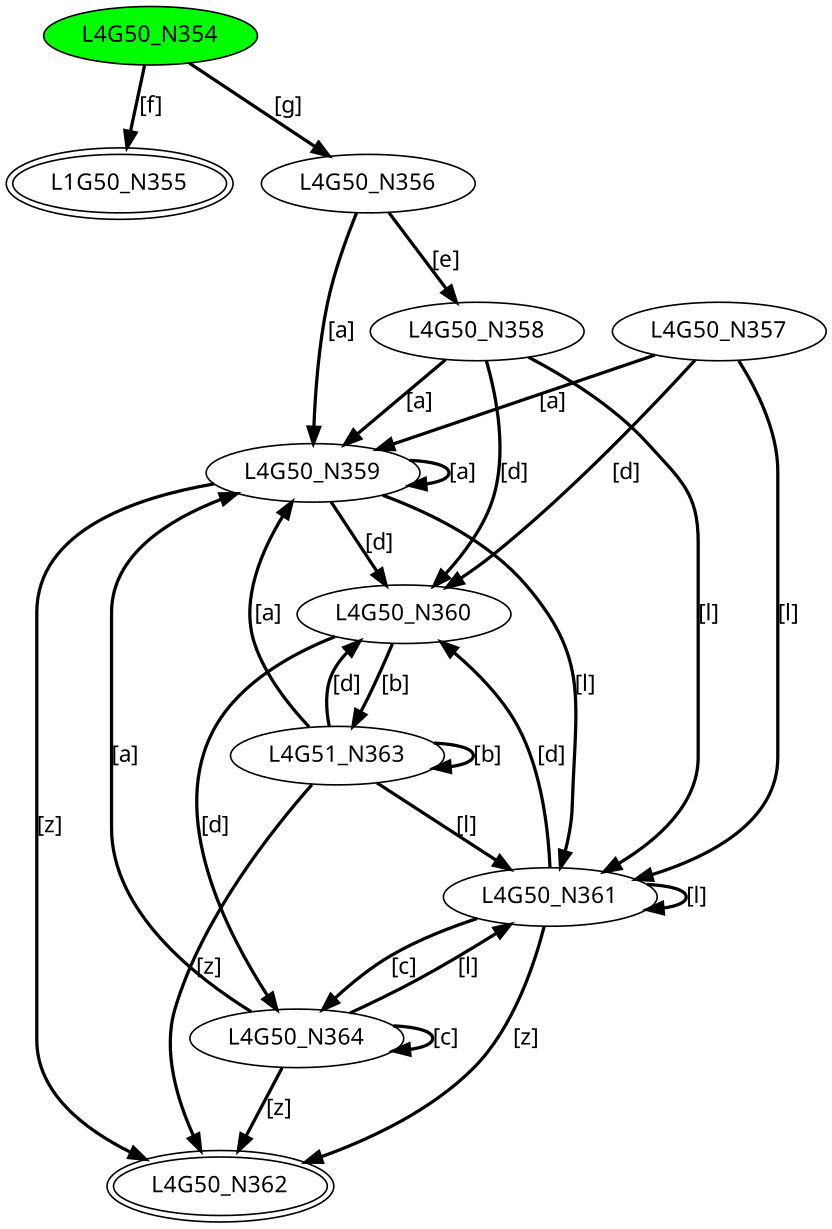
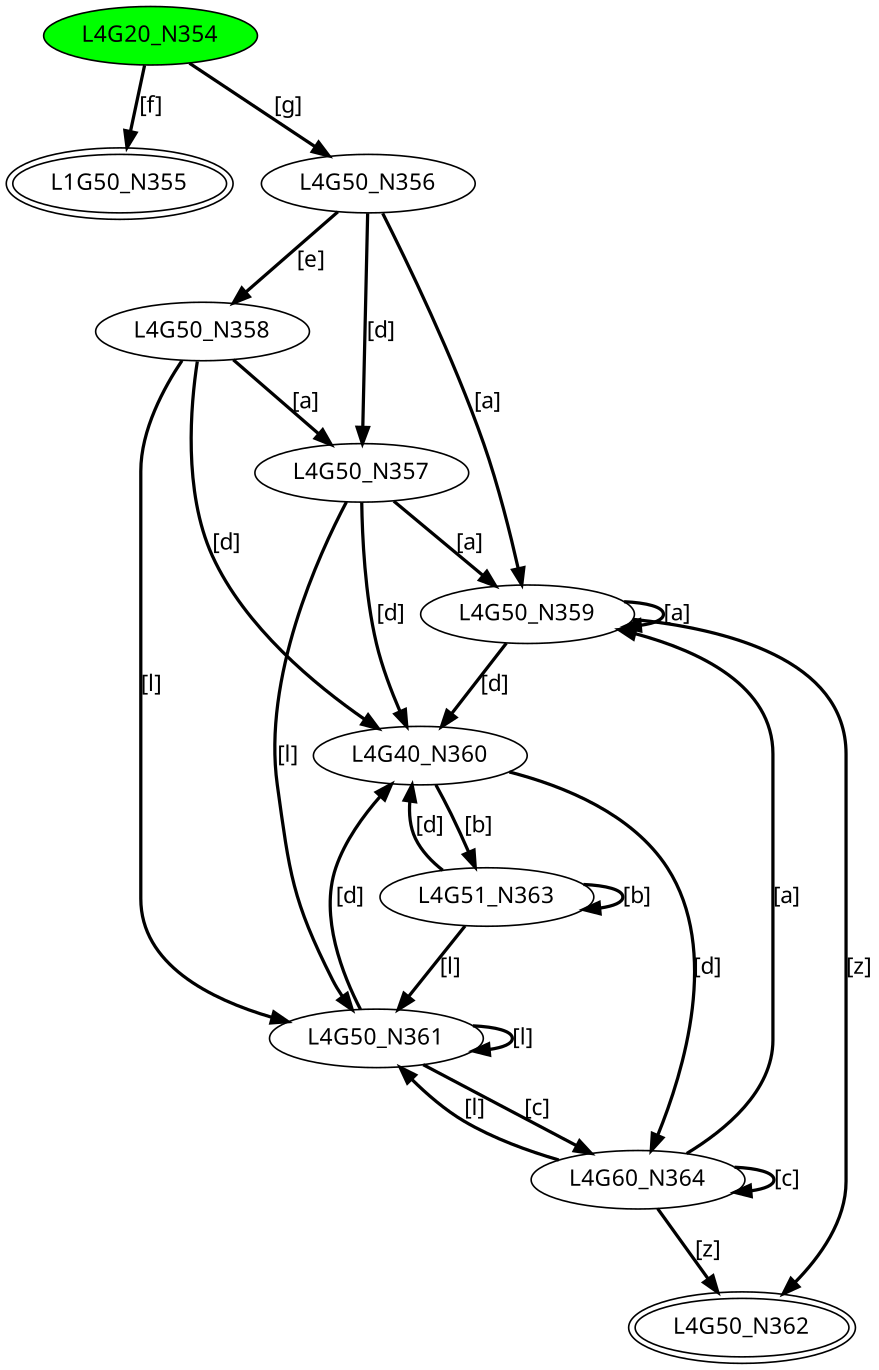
(151, 36) -> (151, 36)
none -> (365, 320)
(402, 397) -> (276, 397)
(404, 614) -> (420, 756)
(251, 627) -> none
(557, 630) -> none
(200, 947) -> none
(297, 1038) -> (638, 1180)
(467, 1074) -> none
